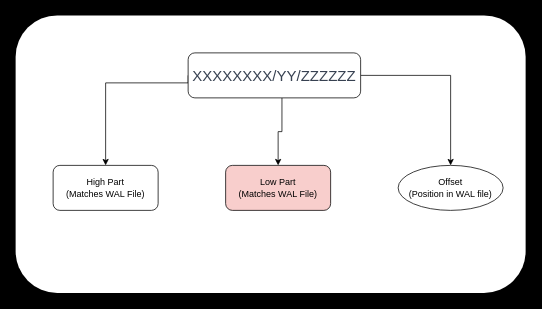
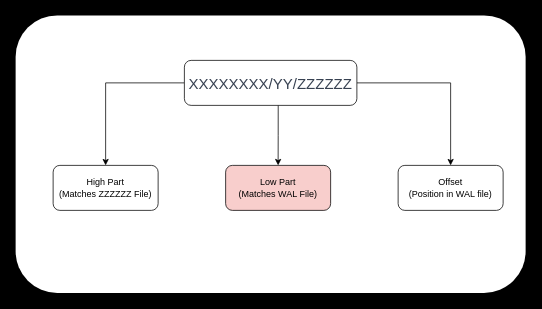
(274, 75) -> (270, 83)
(105, 188) -> (105, 188)
(450, 188) -> (450, 188)
